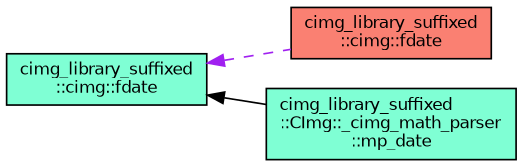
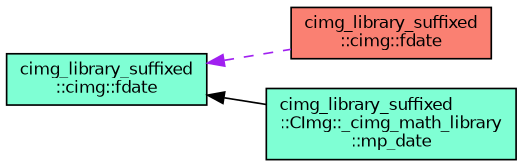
(391, 124) -> (391, 124)
